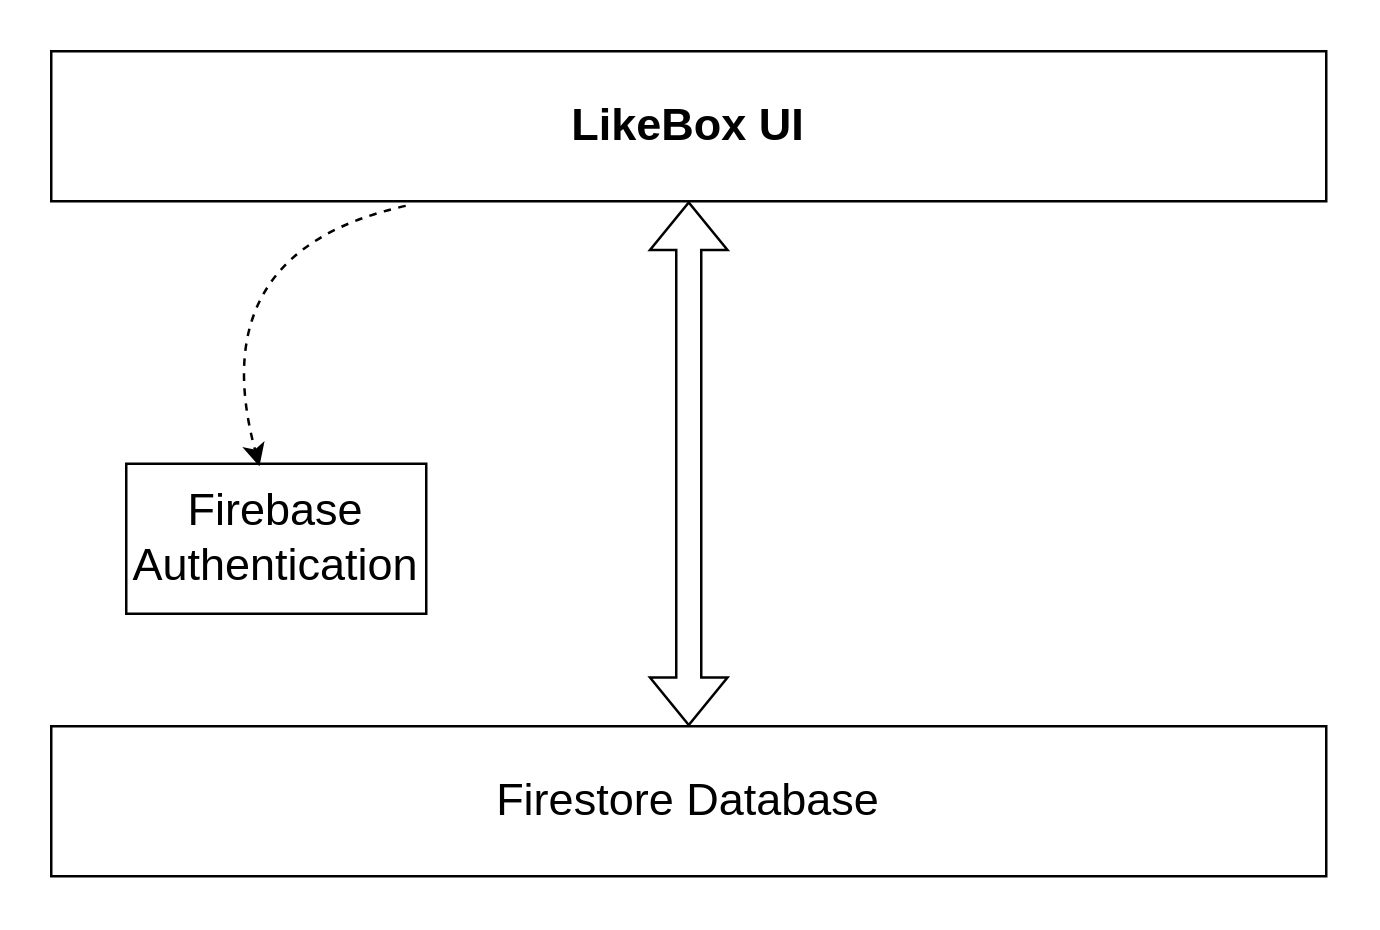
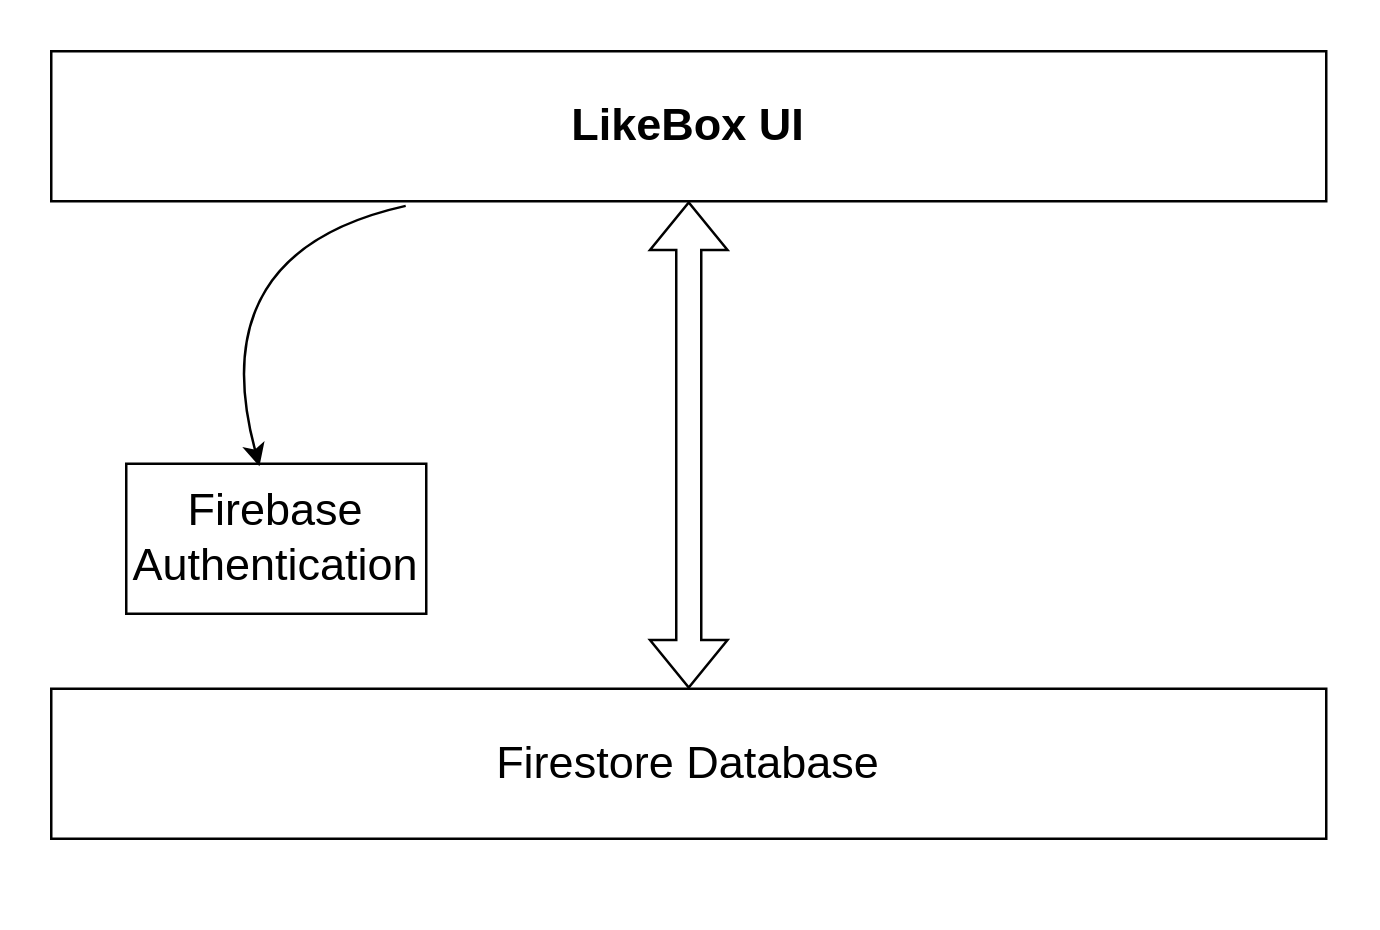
(265, 292) -> (265, 292)
(689, 801) -> (689, 764)
